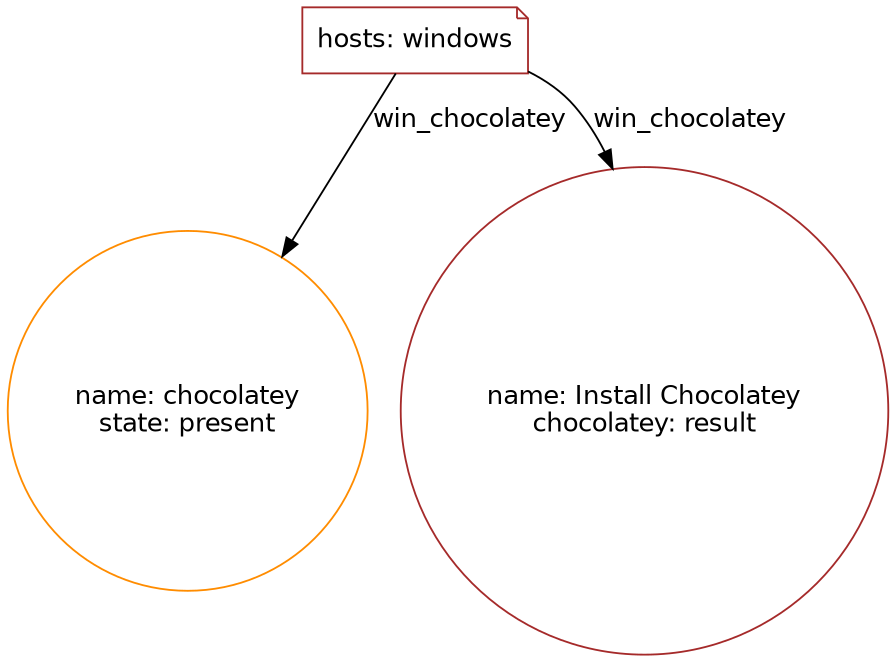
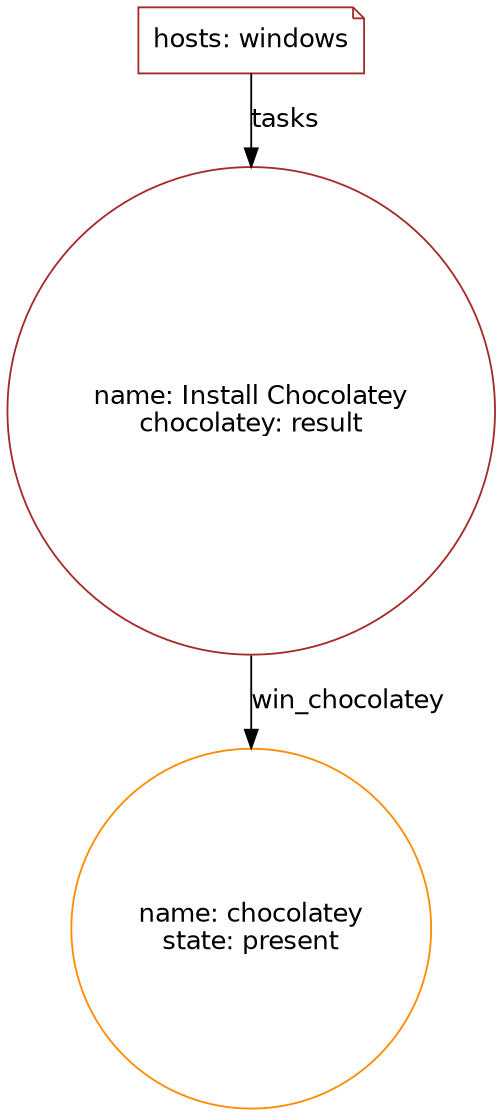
(690, 120) -> (285, 120)
(344, 157) -> (251, 693)
